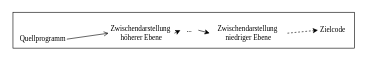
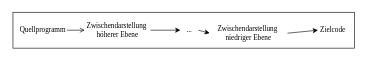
(300, 32) -> (300, 32)
(141, 33) -> (117, 30)
(42, 39) -> (42, 30)
